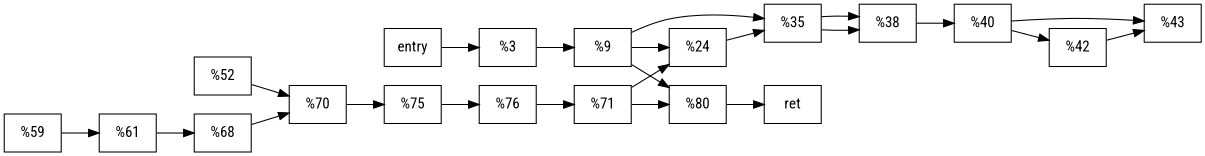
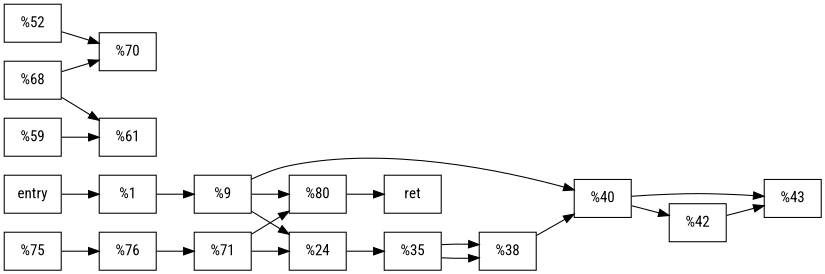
(691, 16) -> (407, 160)
(508, 48) -> (128, 194)
(360, 104) -> none
(170, 133) -> (76, 106)
